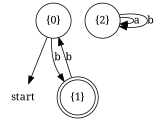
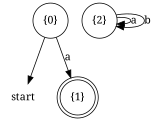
(58, 58) -> (68, 58)
(66, 61) -> none
